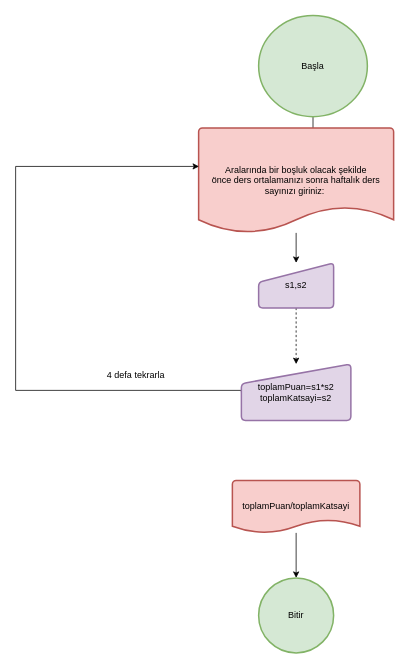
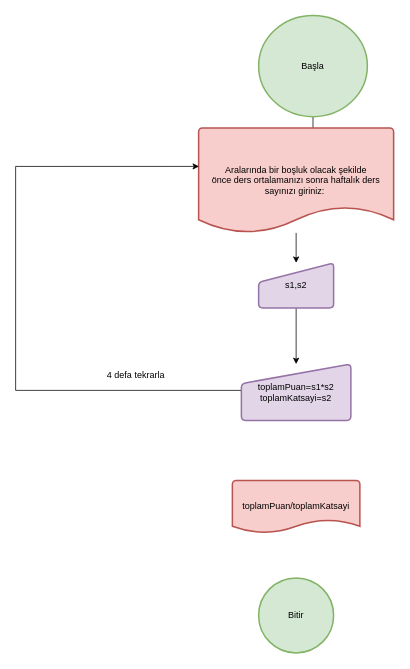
(296, 333) -> (296, 333)
(296, 571) -> none
